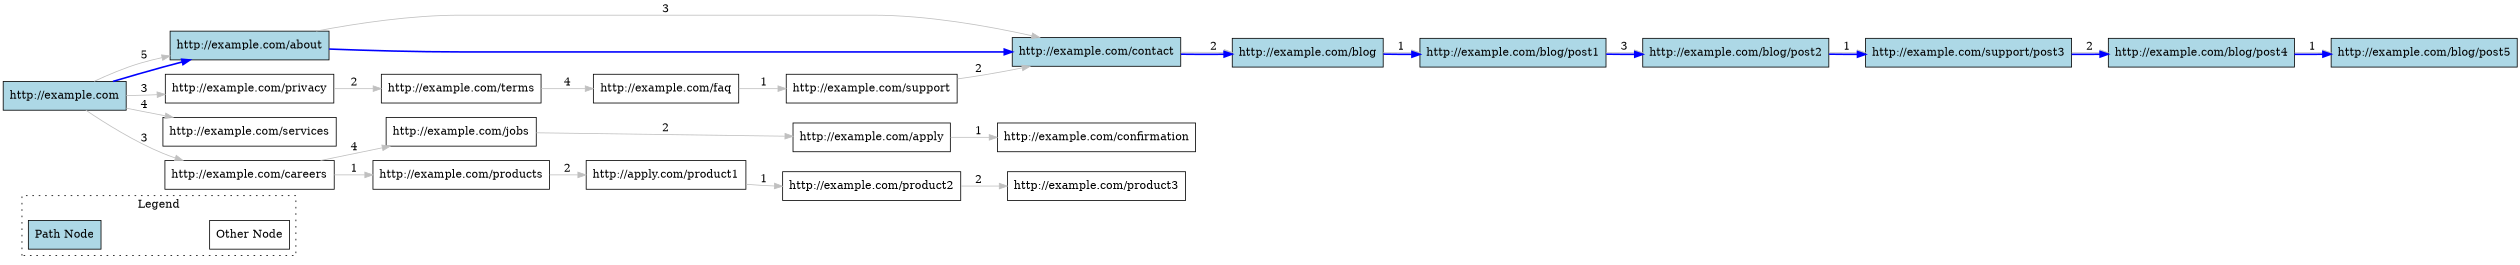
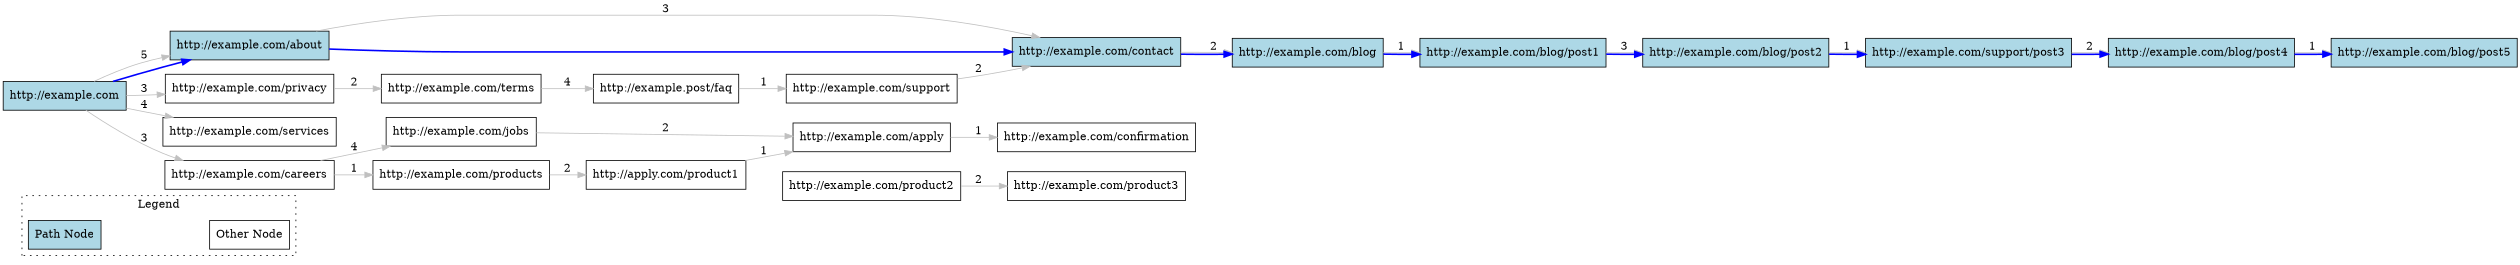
(666, 89) -> (666, 89)
(760, 185) -> (765, 157)
